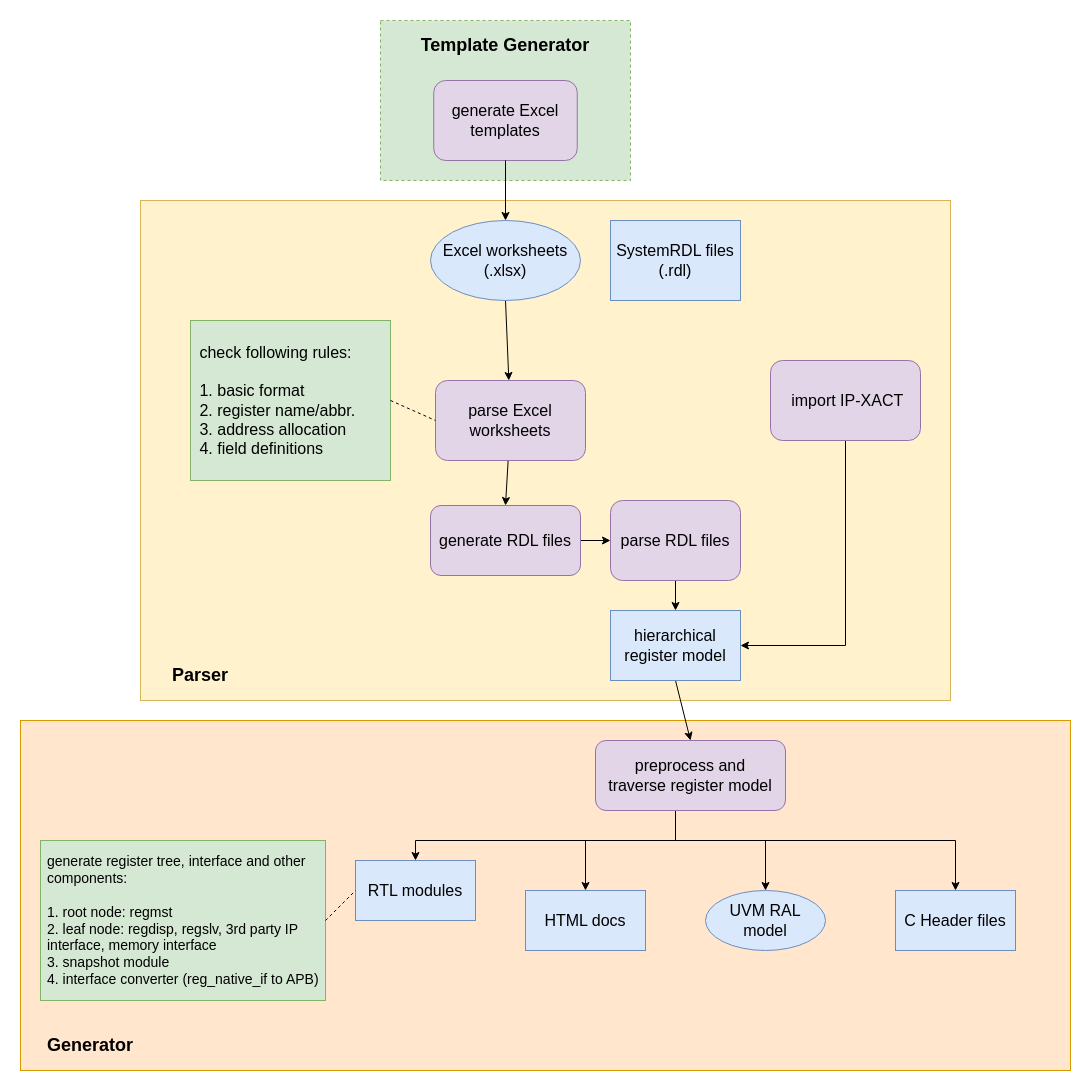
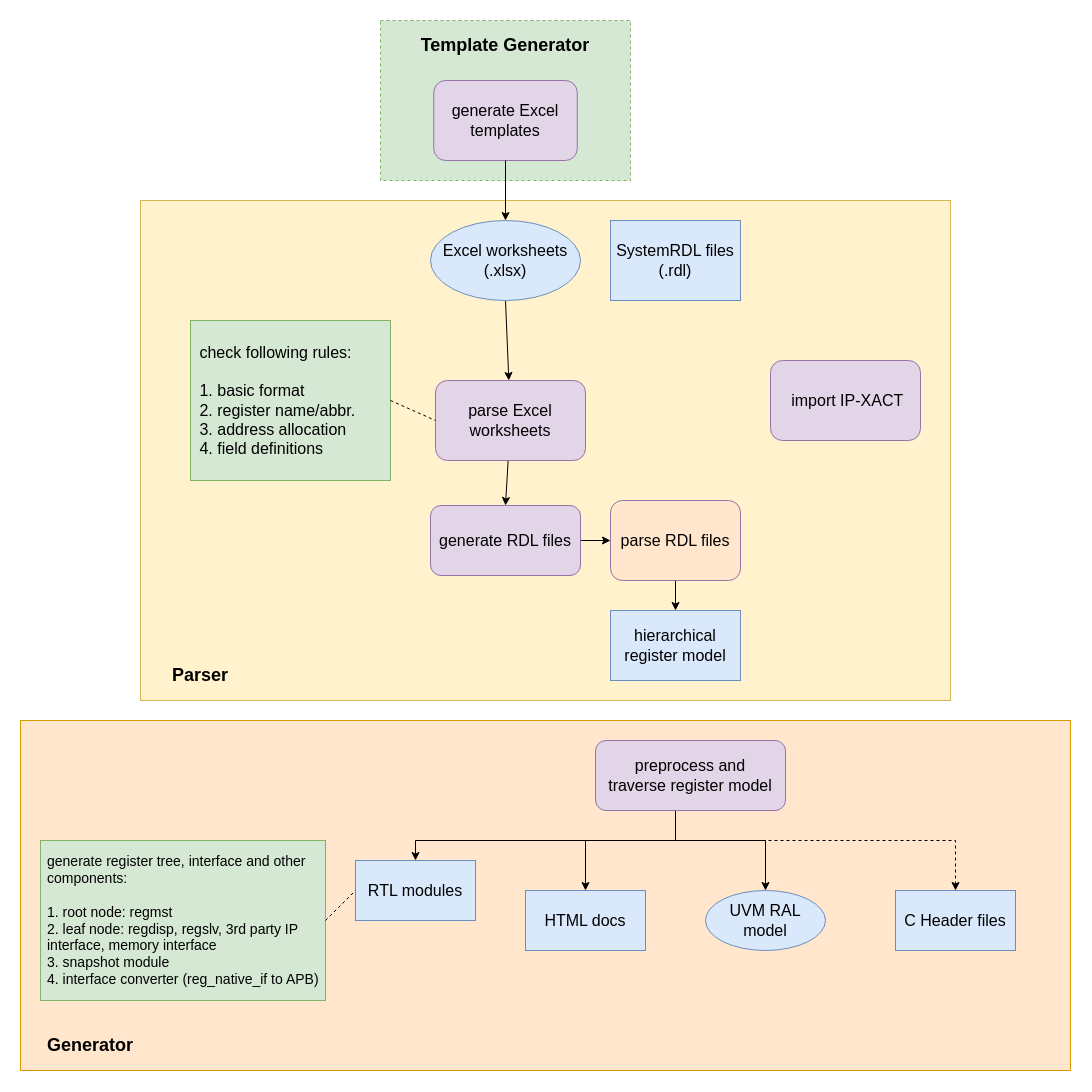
(676, 541) -> (676, 541)
(846, 592) -> none
(682, 707) -> none
(883, 841) -> (883, 841)
